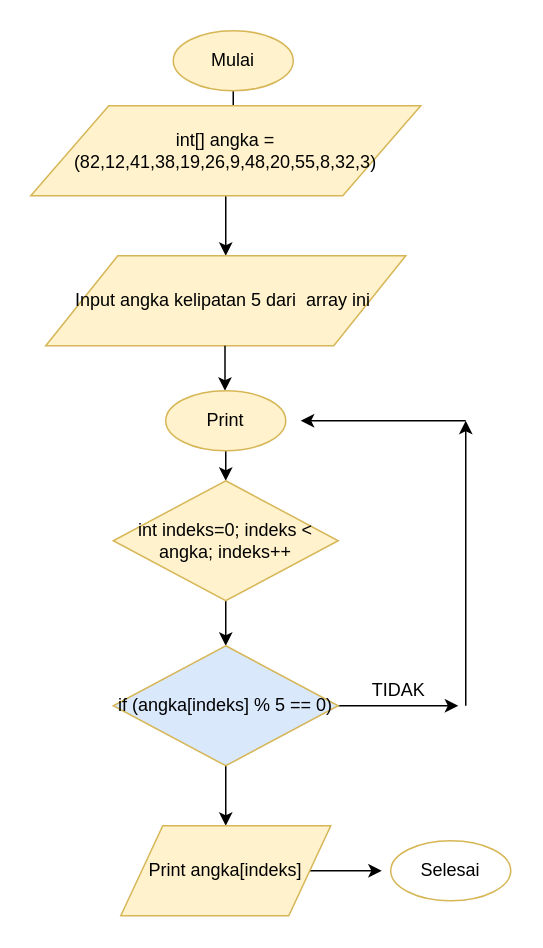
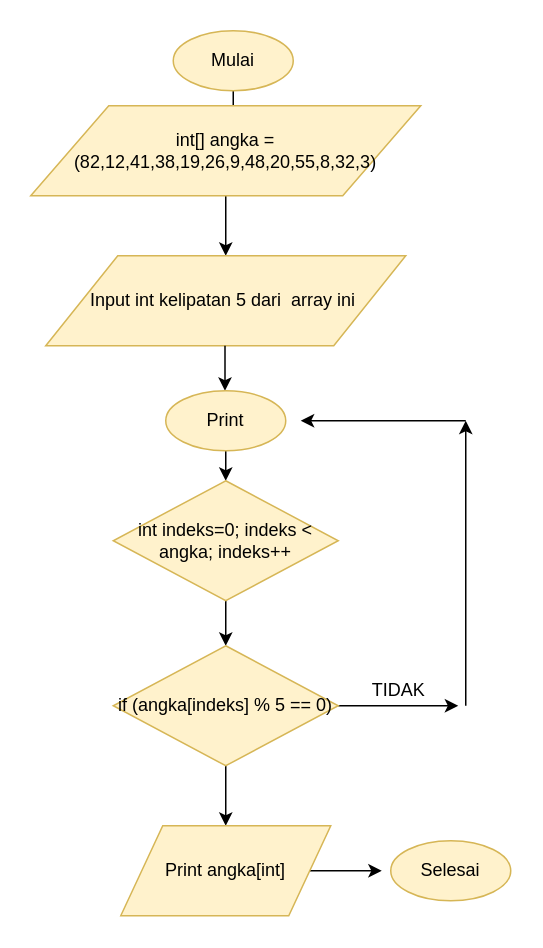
(226, 301) -> (226, 301)
(226, 706) -> (226, 706)
(226, 871) -> (226, 871)
(451, 871) -> (451, 871)
